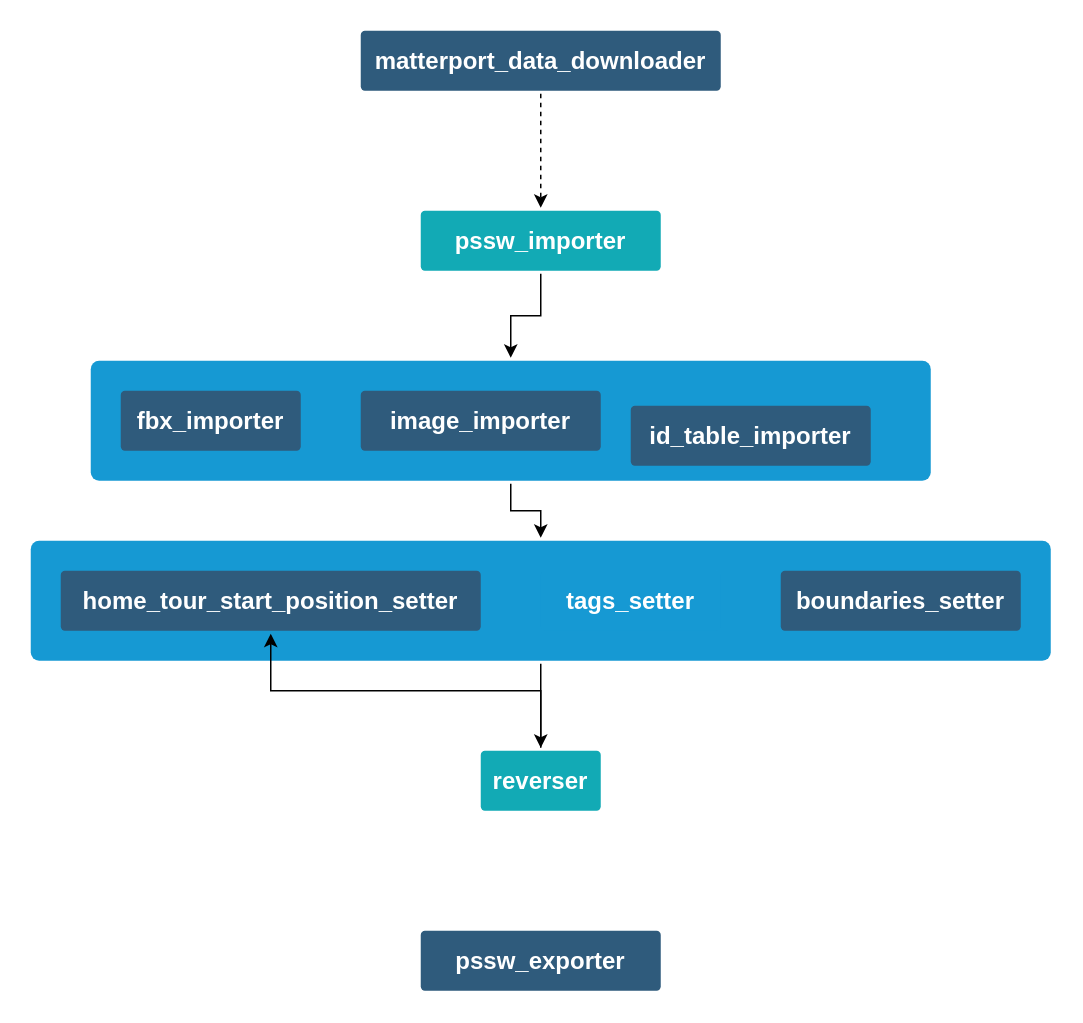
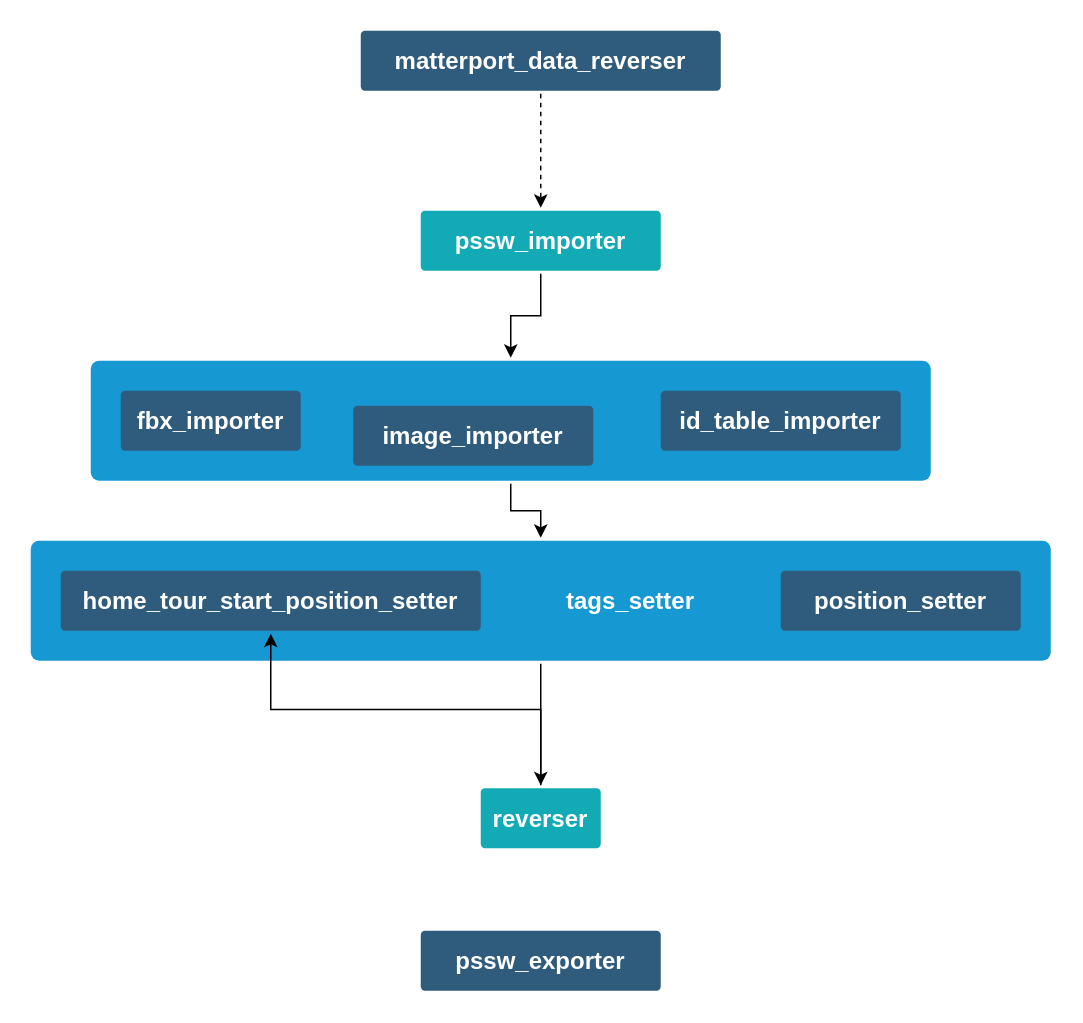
(541, 61) -> (541, 61)
(481, 421) -> (473, 436)
(751, 436) -> (781, 421)
(901, 601) -> (901, 601)
(541, 781) -> (541, 818)
